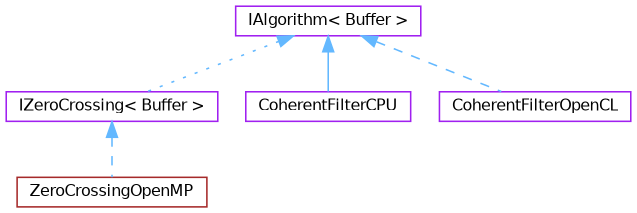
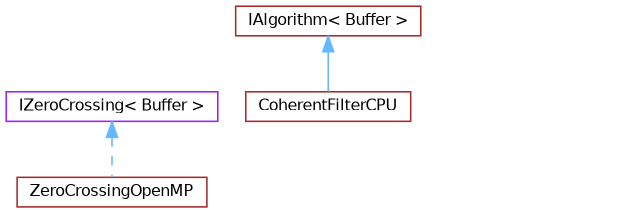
(328, 21) -> (328, 21)
(213, 66) -> none
(328, 107) -> (328, 107)
(535, 107) -> none
